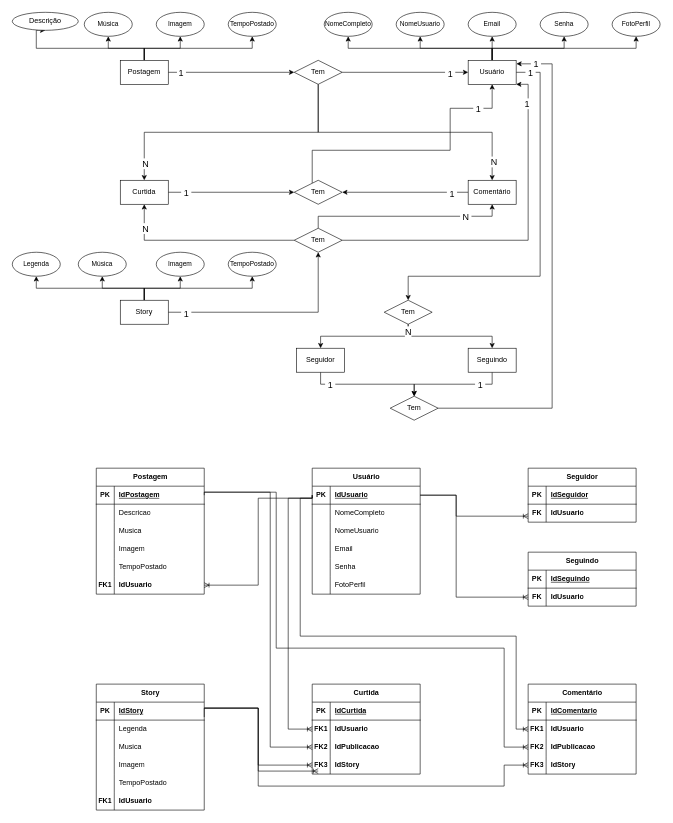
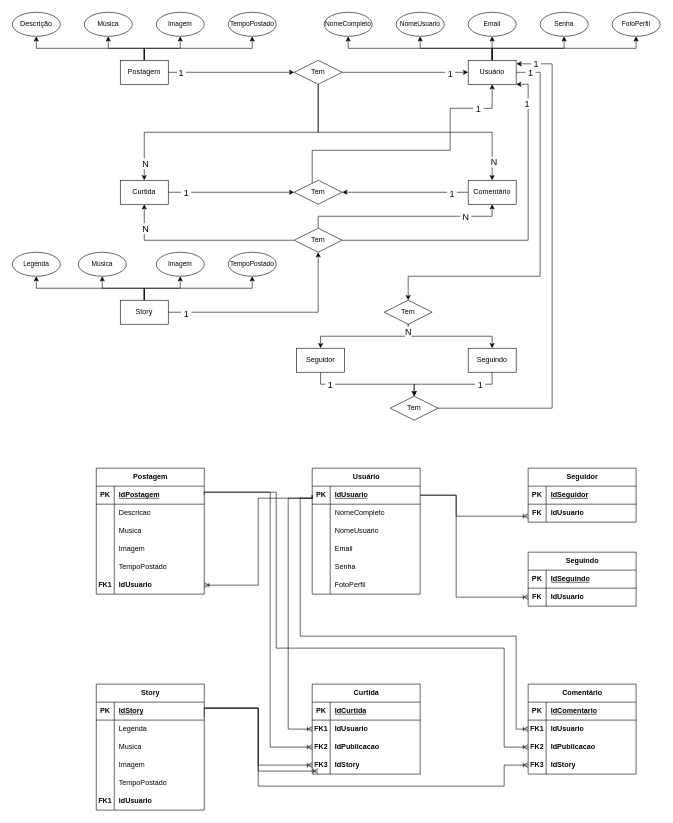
(45, 21) -> (36, 24)
